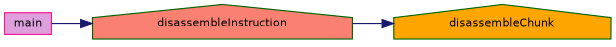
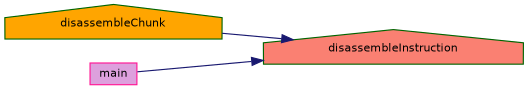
(367, 24) -> (252, 36)
